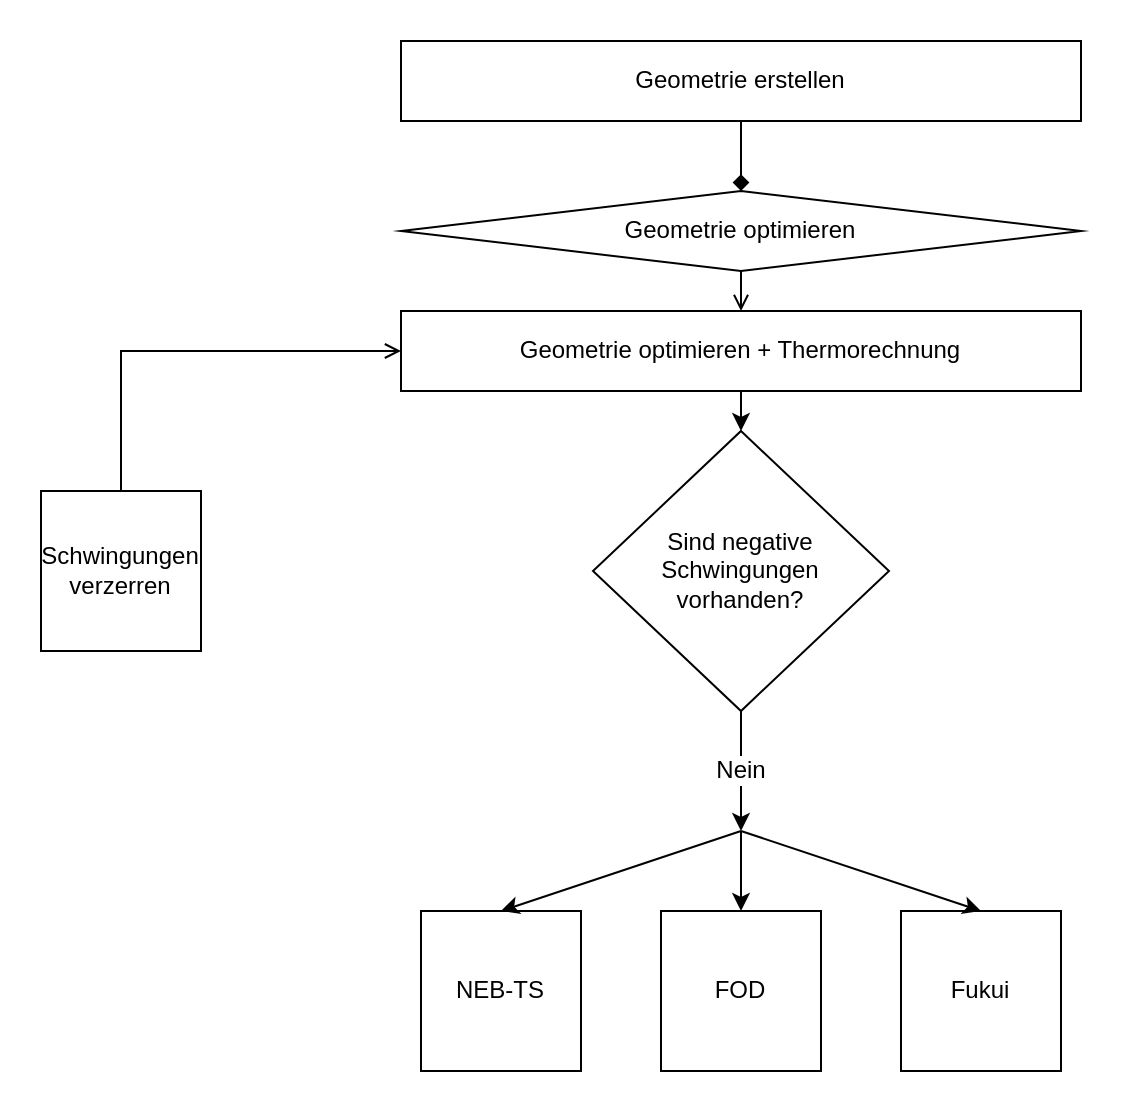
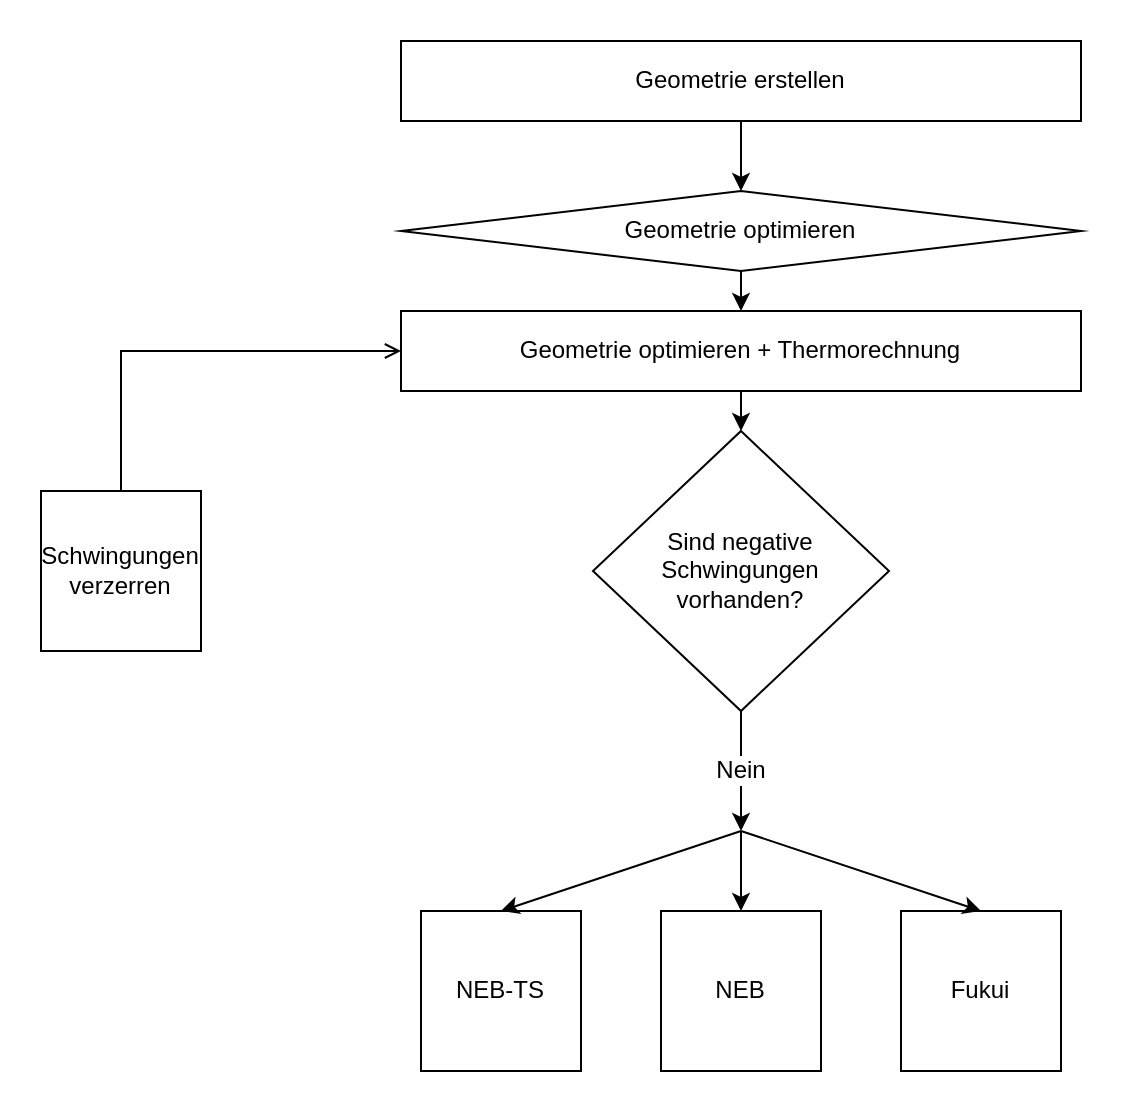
(741, 175) -> (741, 176)
(741, 299) -> (741, 296)
(741, 991) -> (741, 991)
